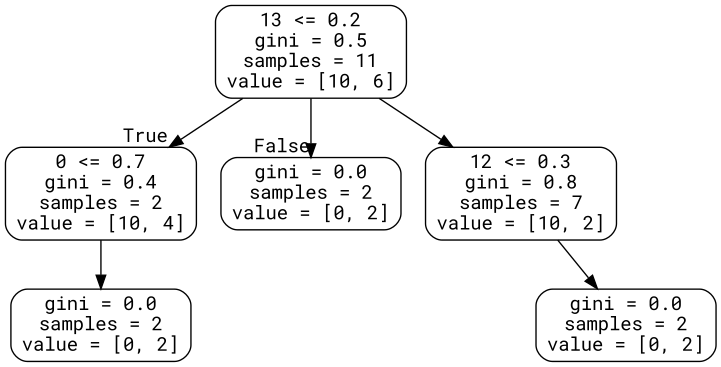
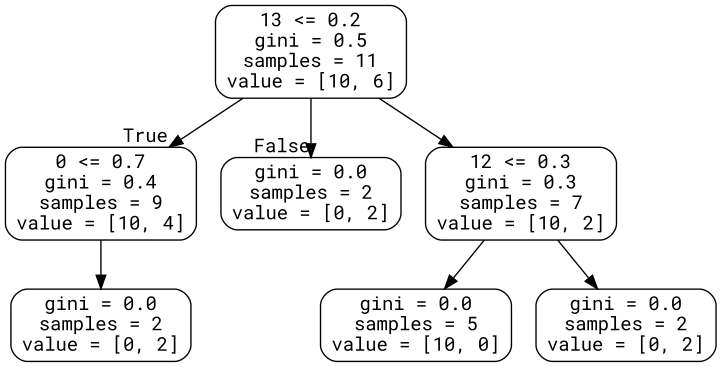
(101, 194) -> (101, 194)
(521, 194) -> (521, 194)
none -> (416, 325)
